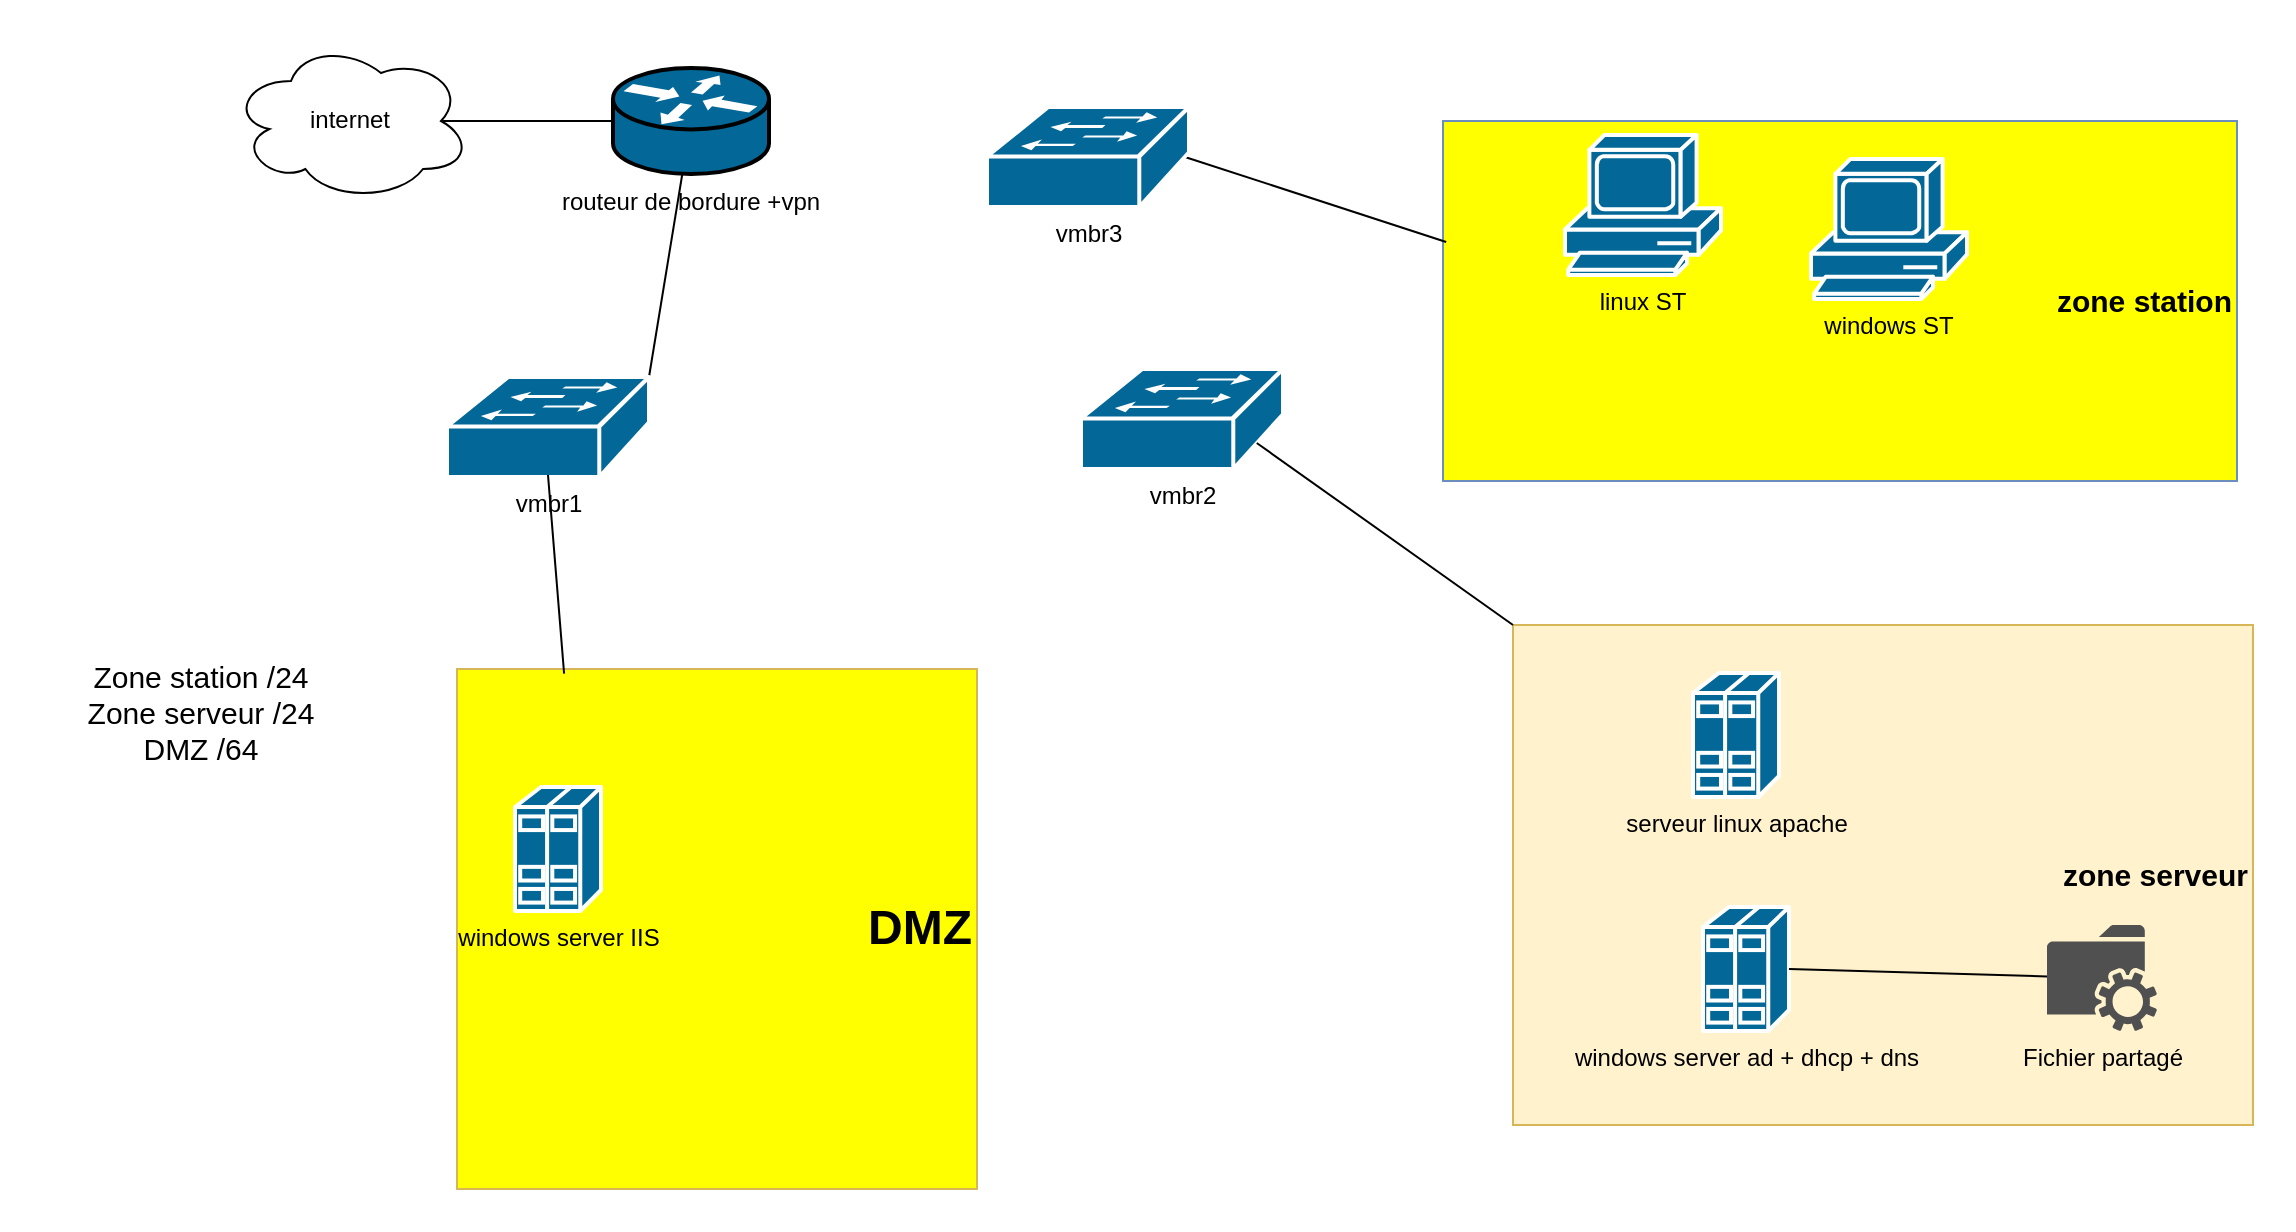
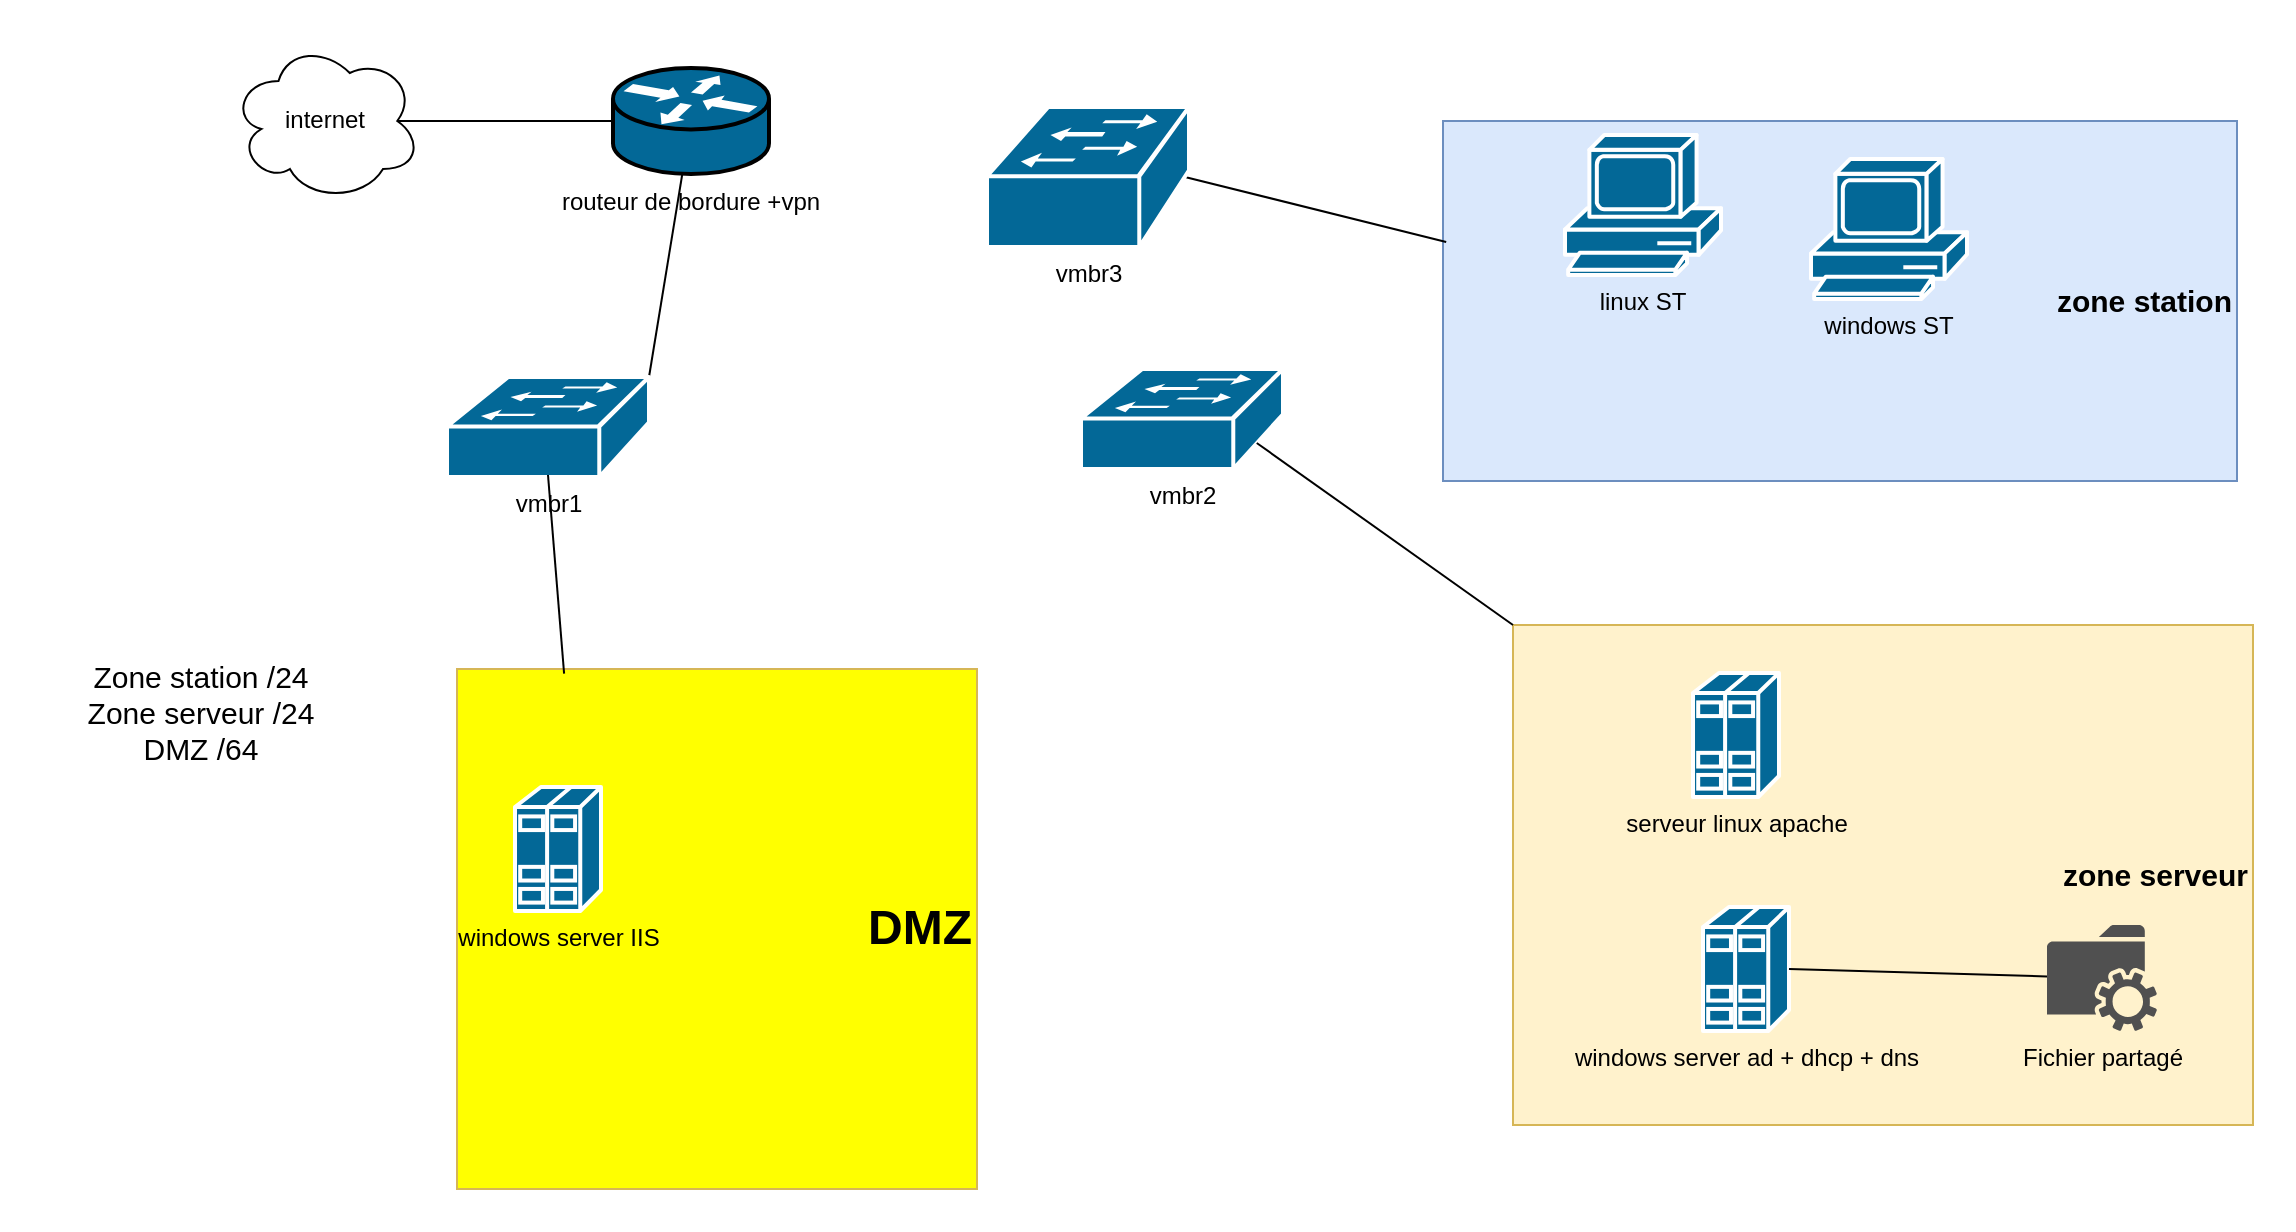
(351, 121) -> (326, 121)
(1088, 157) -> (1088, 177)
(1840, 301) -> (1840, 301)
